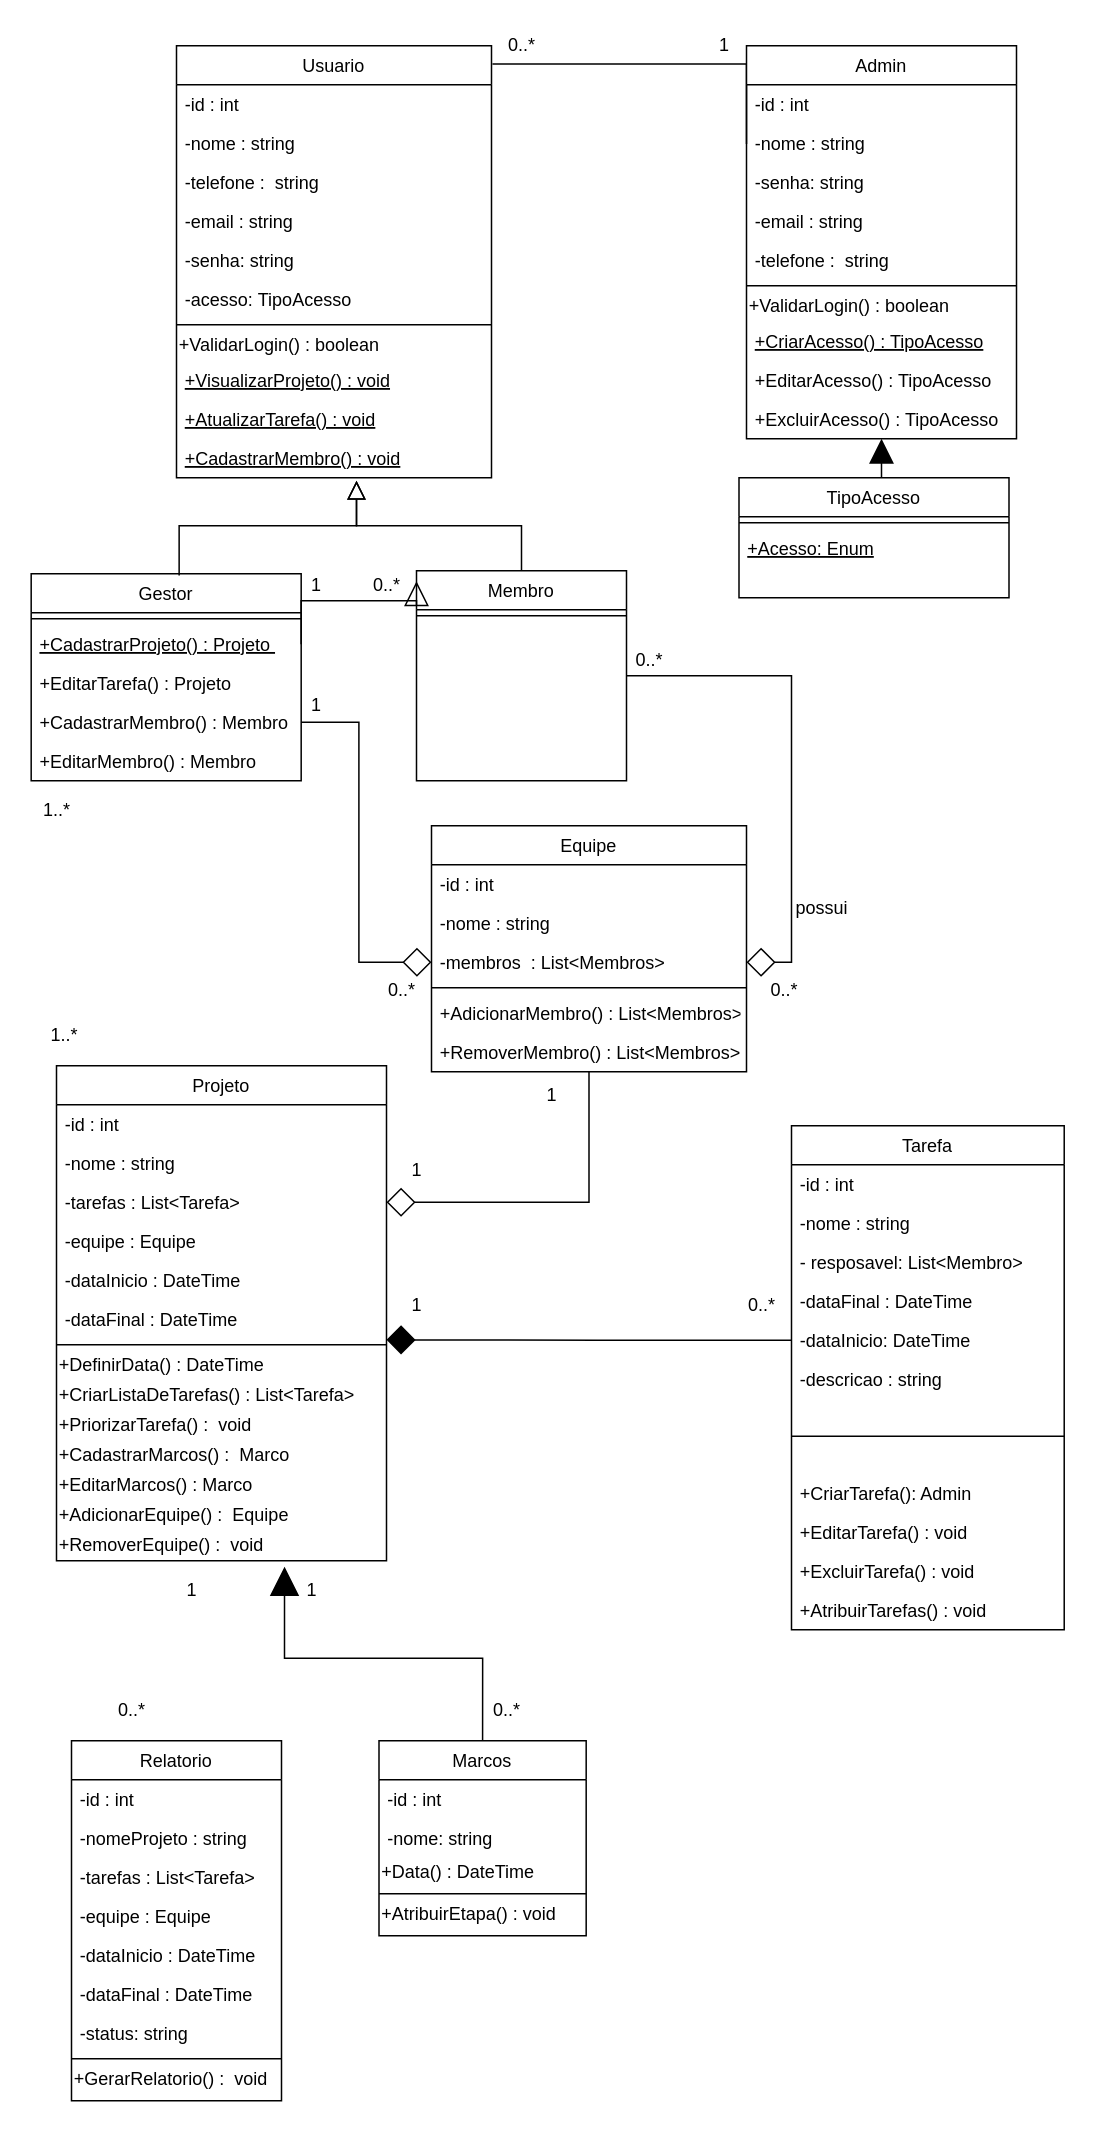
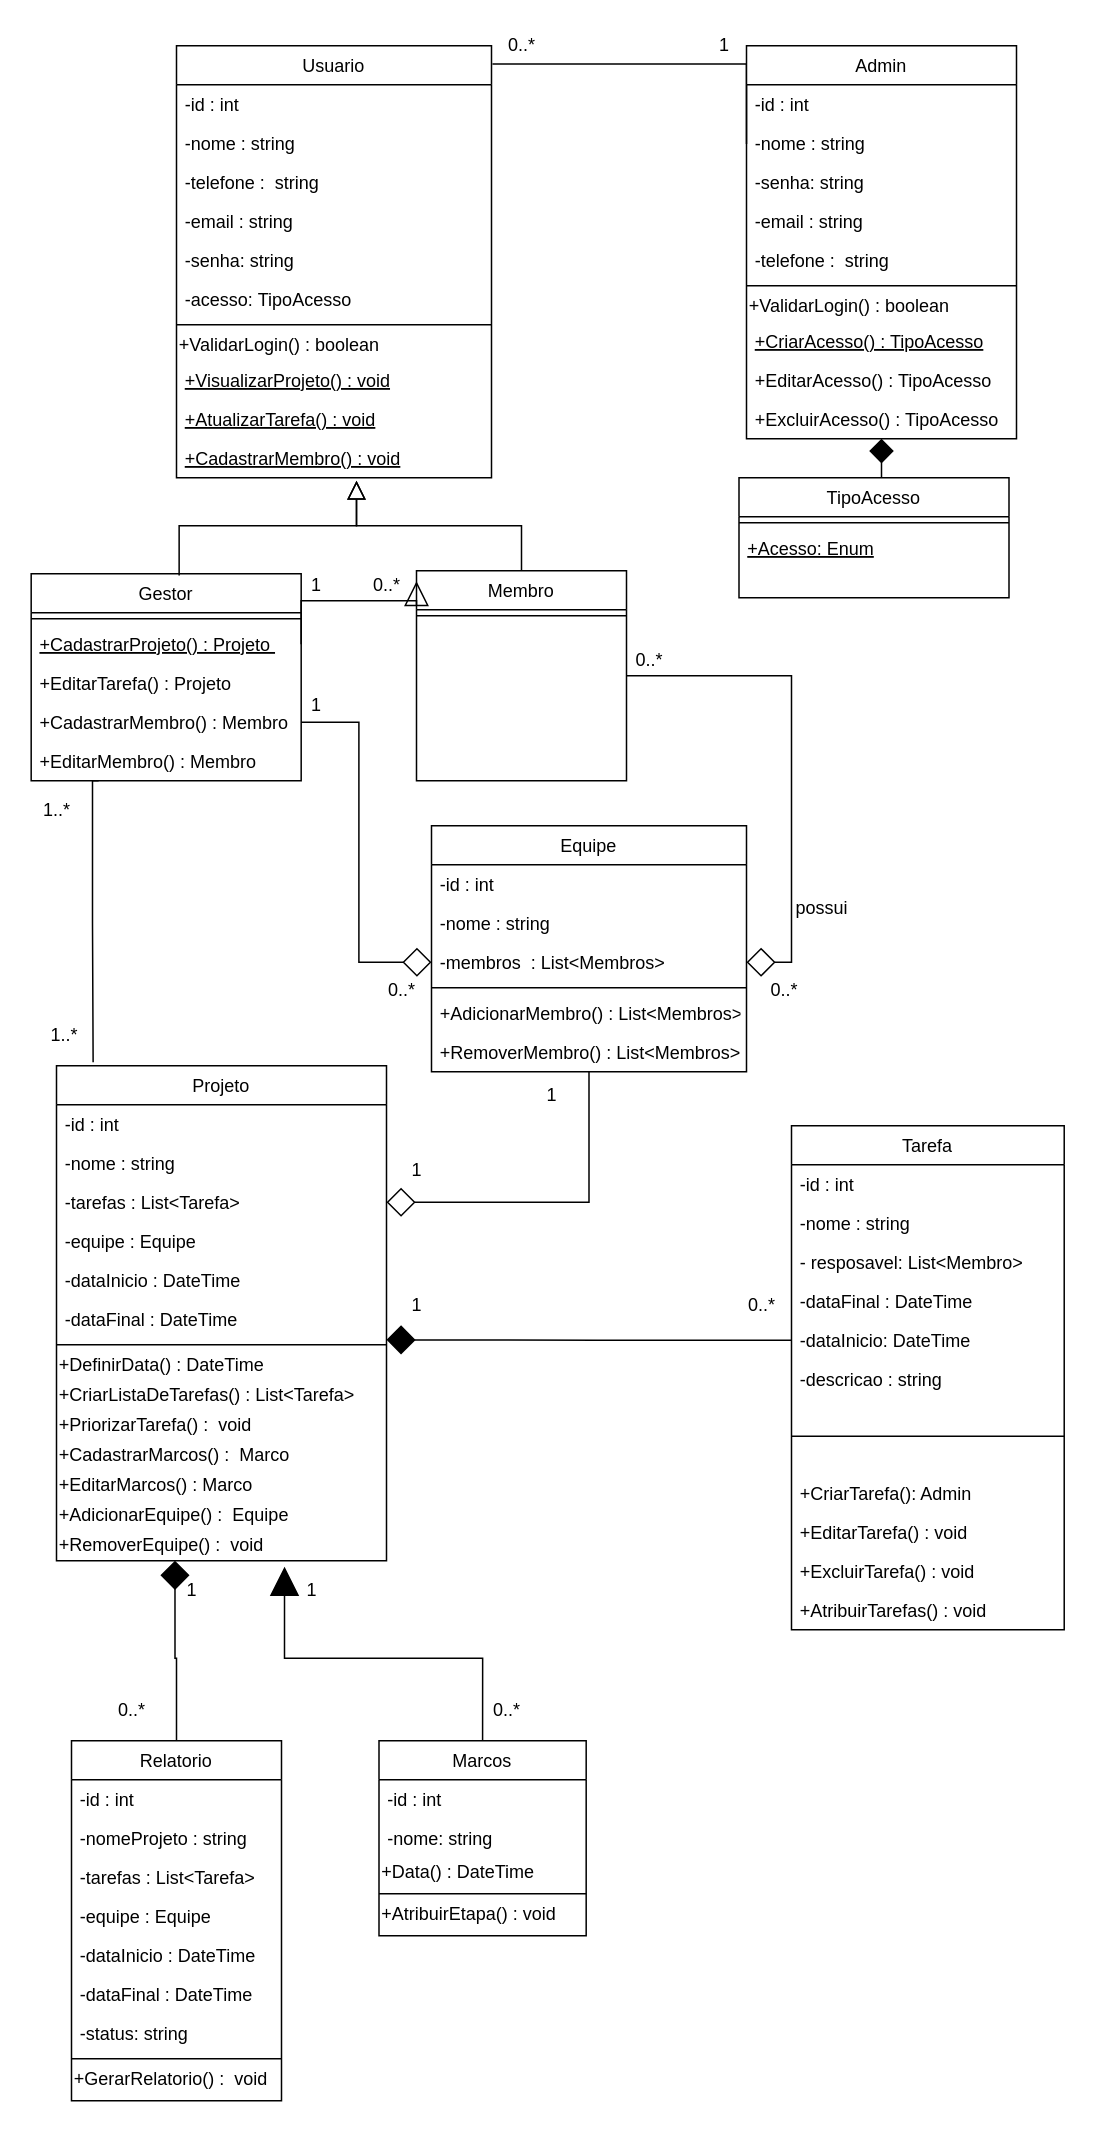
(881, 464) -> (881, 464)
none -> (92, 922)
none -> (176, 1664)
